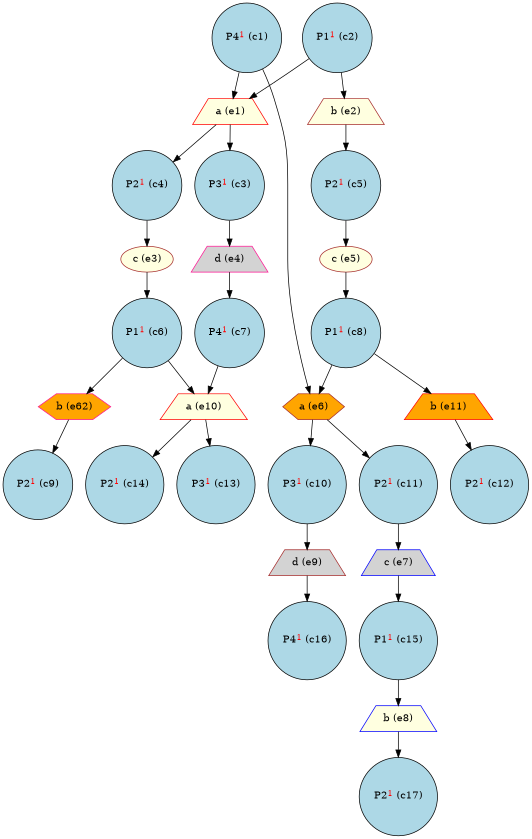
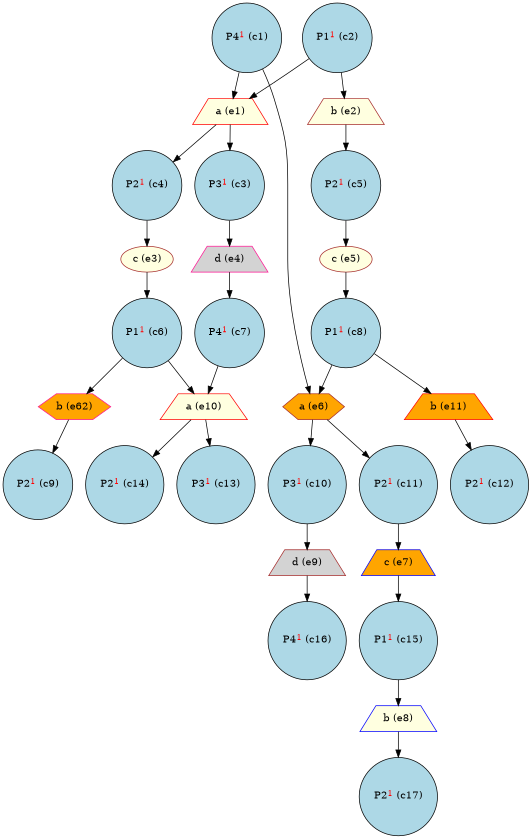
(398, 563) -> (398, 563)
